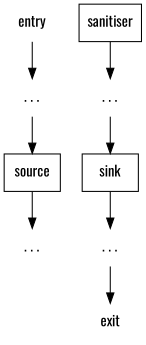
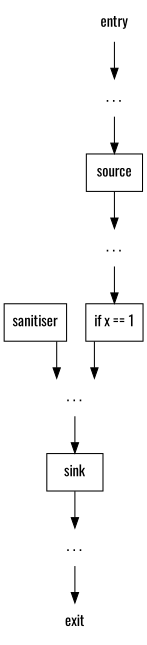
none -> (114, 322)
